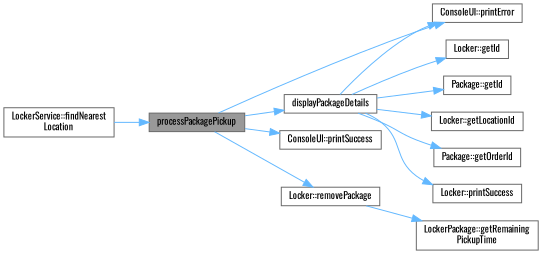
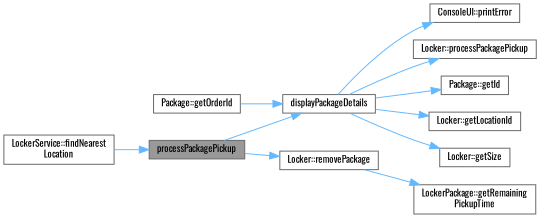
(477, 49) -> (475, 49)
(326, 67) -> none
(396, 130) -> (257, 104)
(331, 140) -> none
(477, 194) -> (475, 157)
